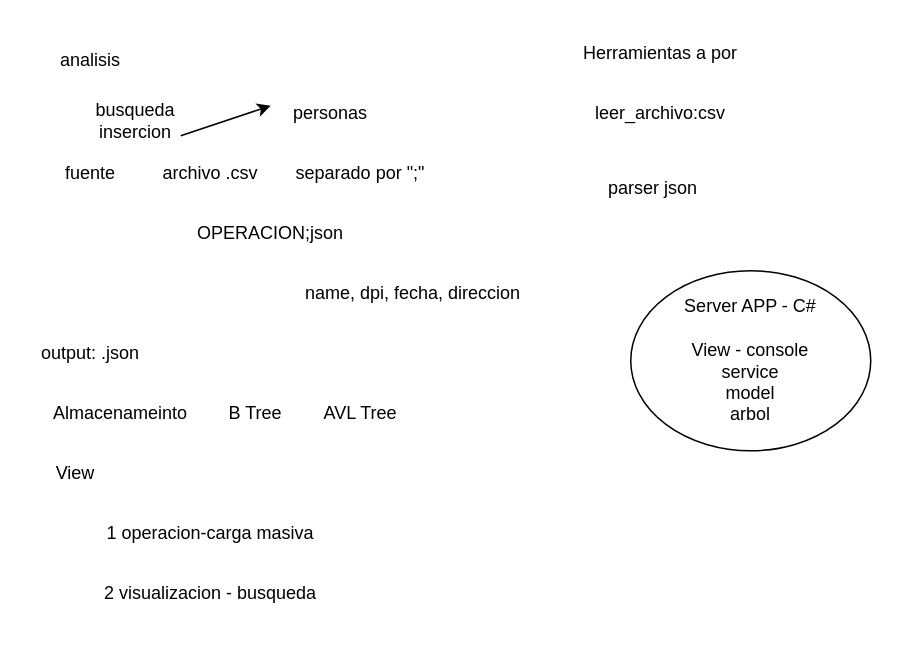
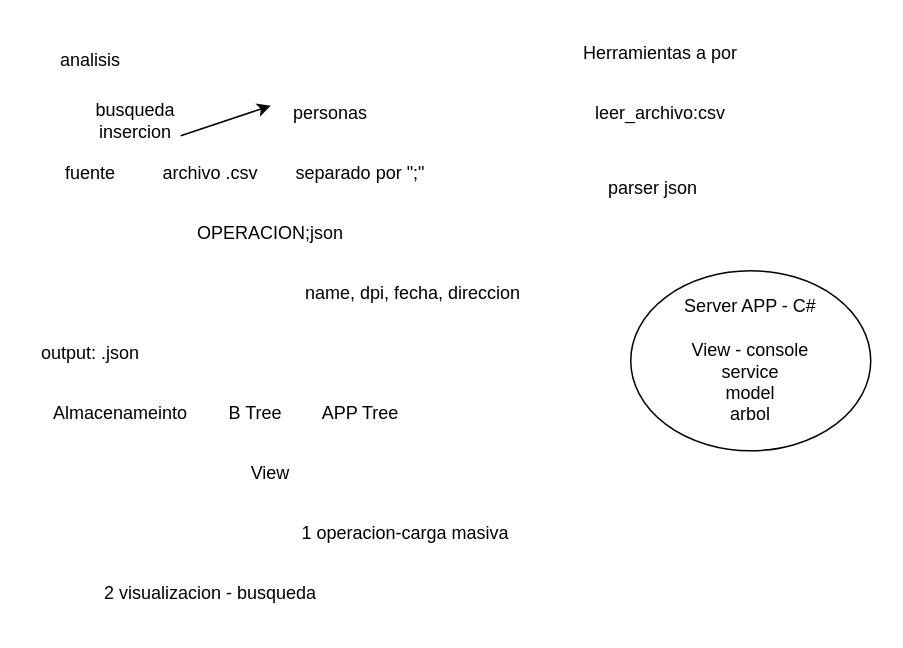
(361, 413) -> (361, 413)
(76, 473) -> (271, 473)
(211, 533) -> (406, 533)
